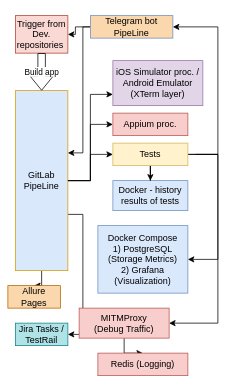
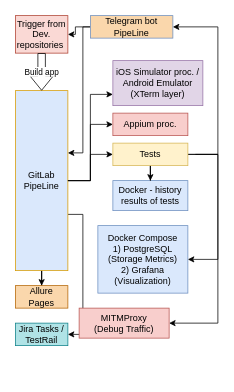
(34, 297) -> (42, 297)
(124, 352) -> none
(143, 364) -> none
